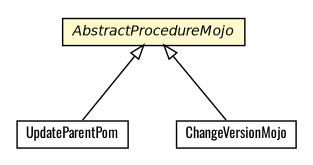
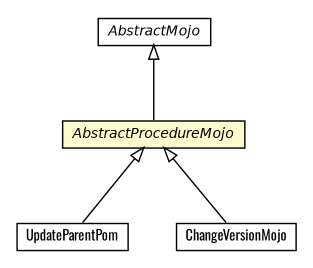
none -> (154, 31)
